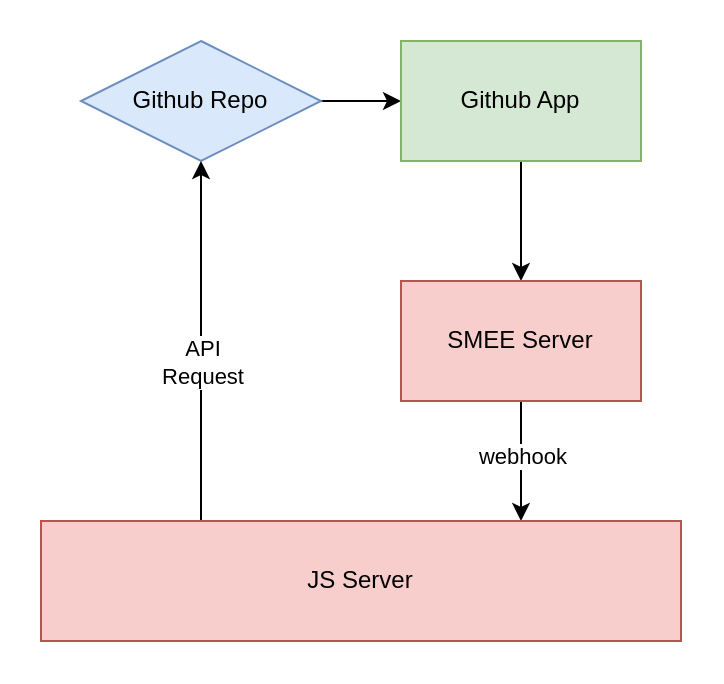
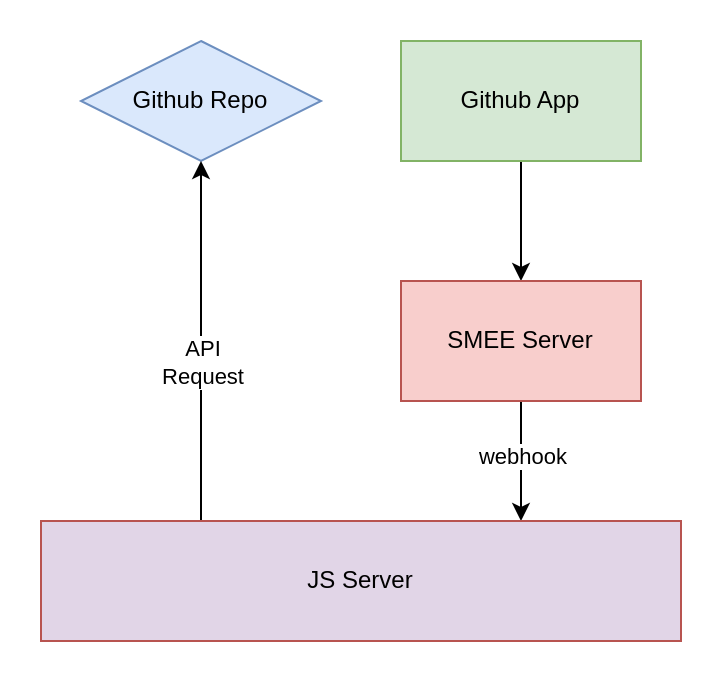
(354, 101) -> none
(361, 581) -> (361, 581)
